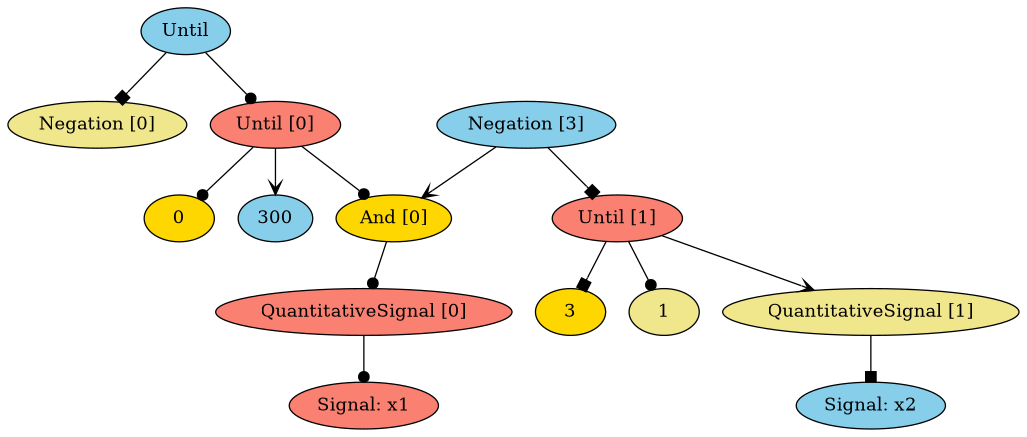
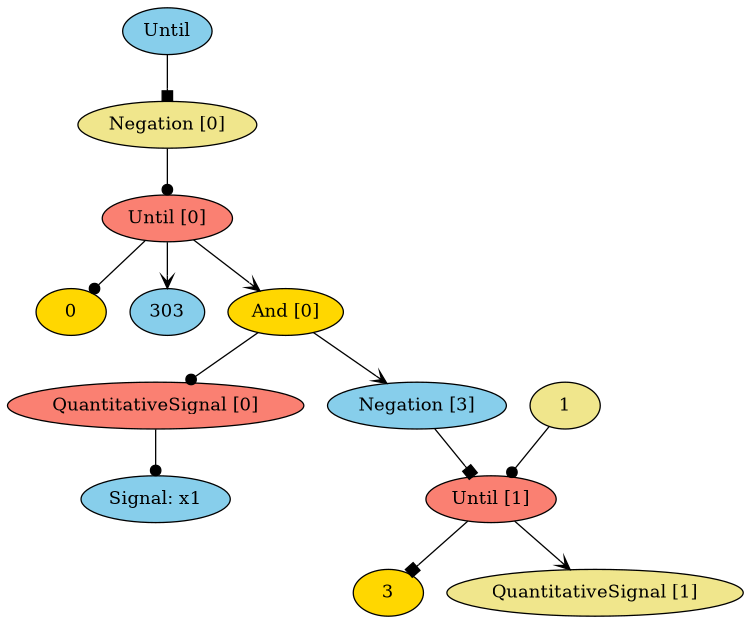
(226, 74) -> (167, 167)
(331, 168) -> (221, 261)
(464, 169) -> (345, 354)
(275, 218) -> (167, 312)
(639, 261) -> (532, 447)
(364, 406) -> (156, 499)
(871, 406) -> none
